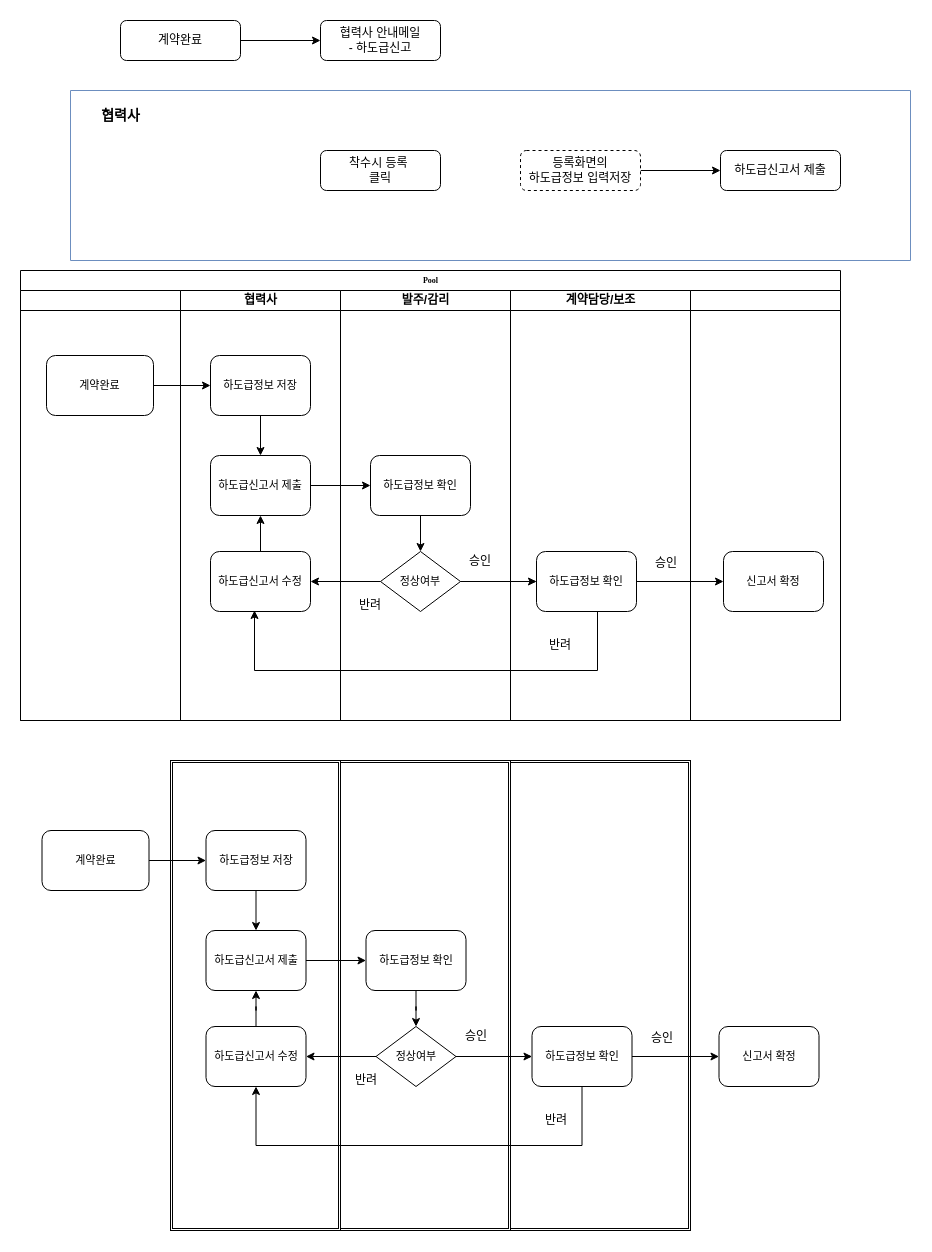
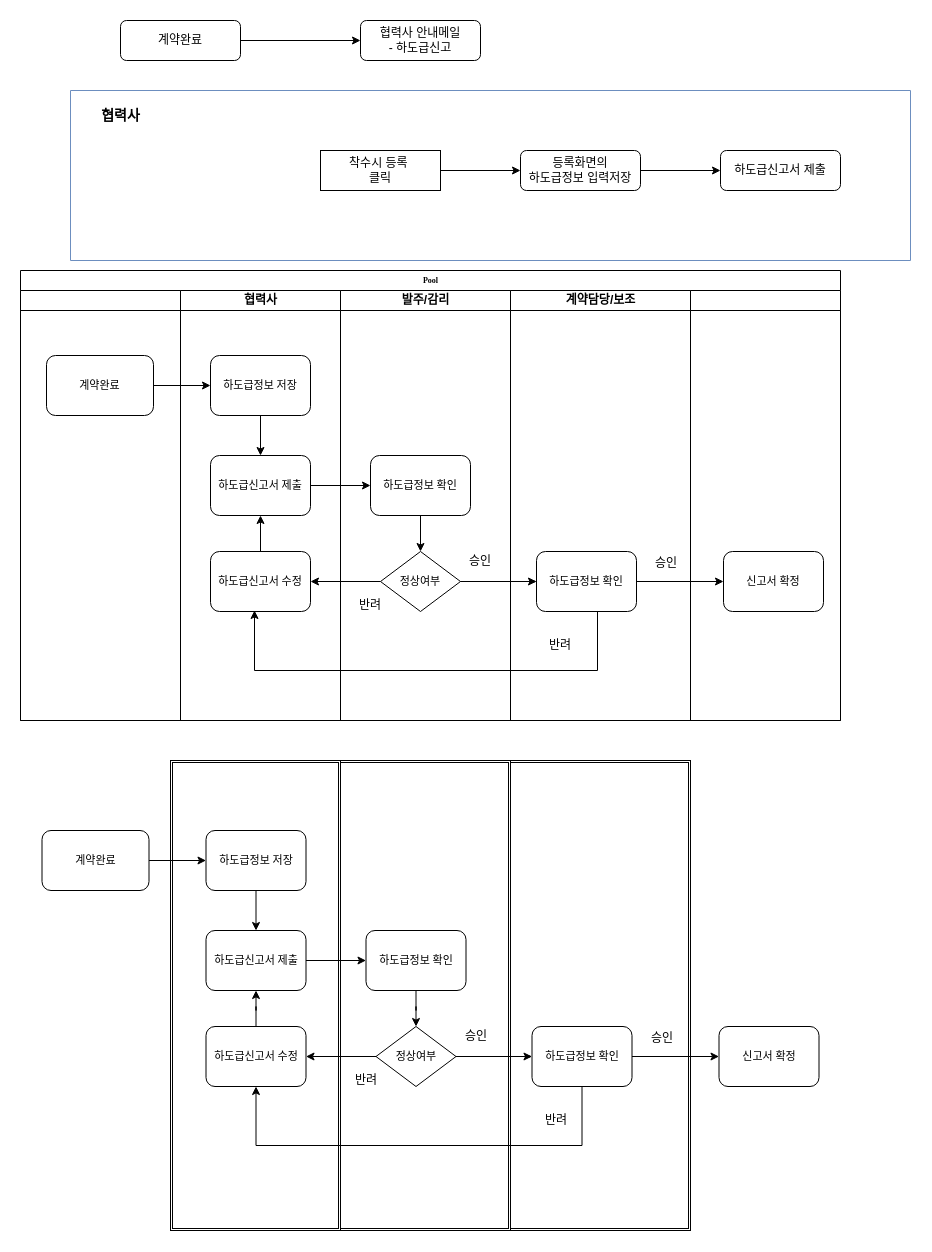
(381, 41) -> (421, 41)
(381, 171) -> (381, 171)
none -> (477, 171)
(581, 171) -> (581, 171)
